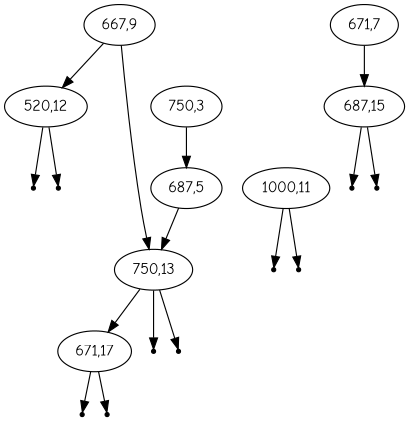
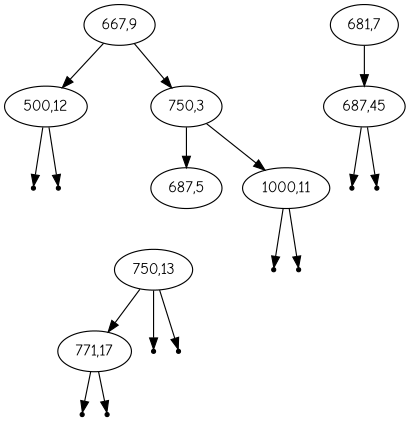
(364, 25) -> (364, 25)
(46, 107) -> (46, 107)
(364, 107) -> (364, 107)
(132, 142) -> (149, 61)
none -> (231, 143)
(172, 223) -> none
(95, 351) -> (95, 351)
